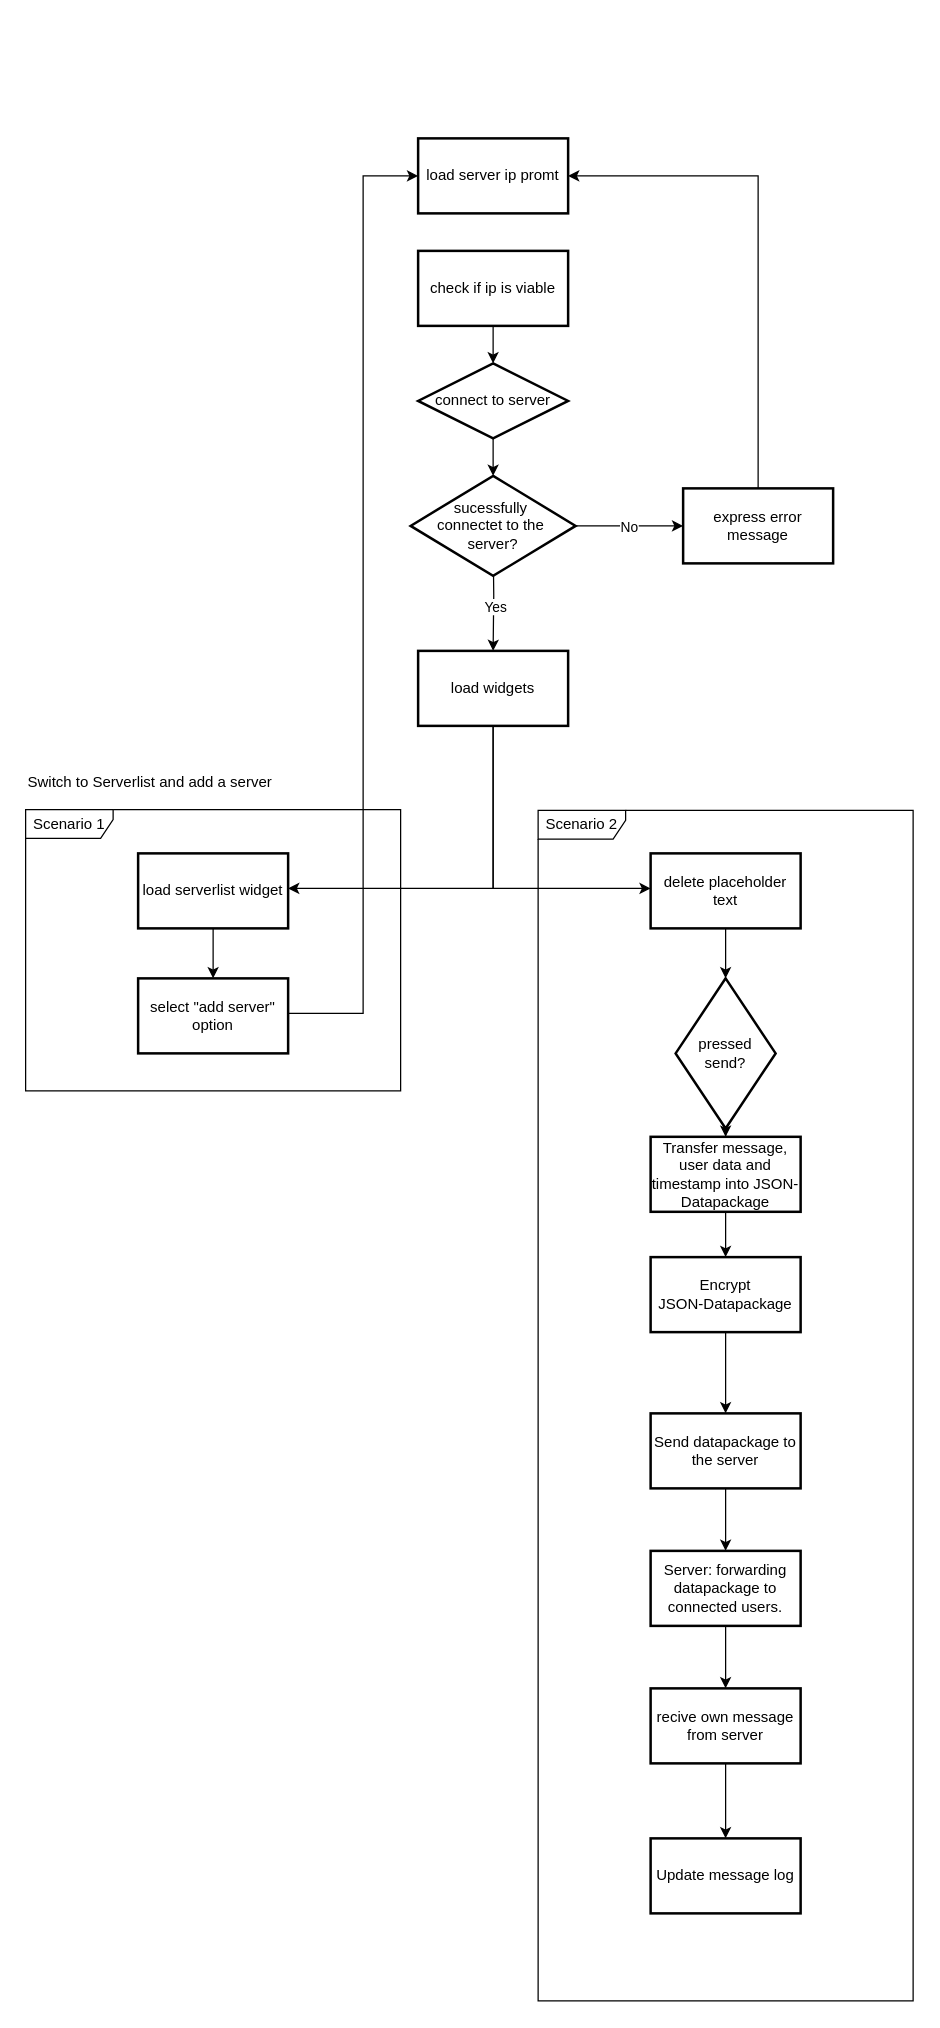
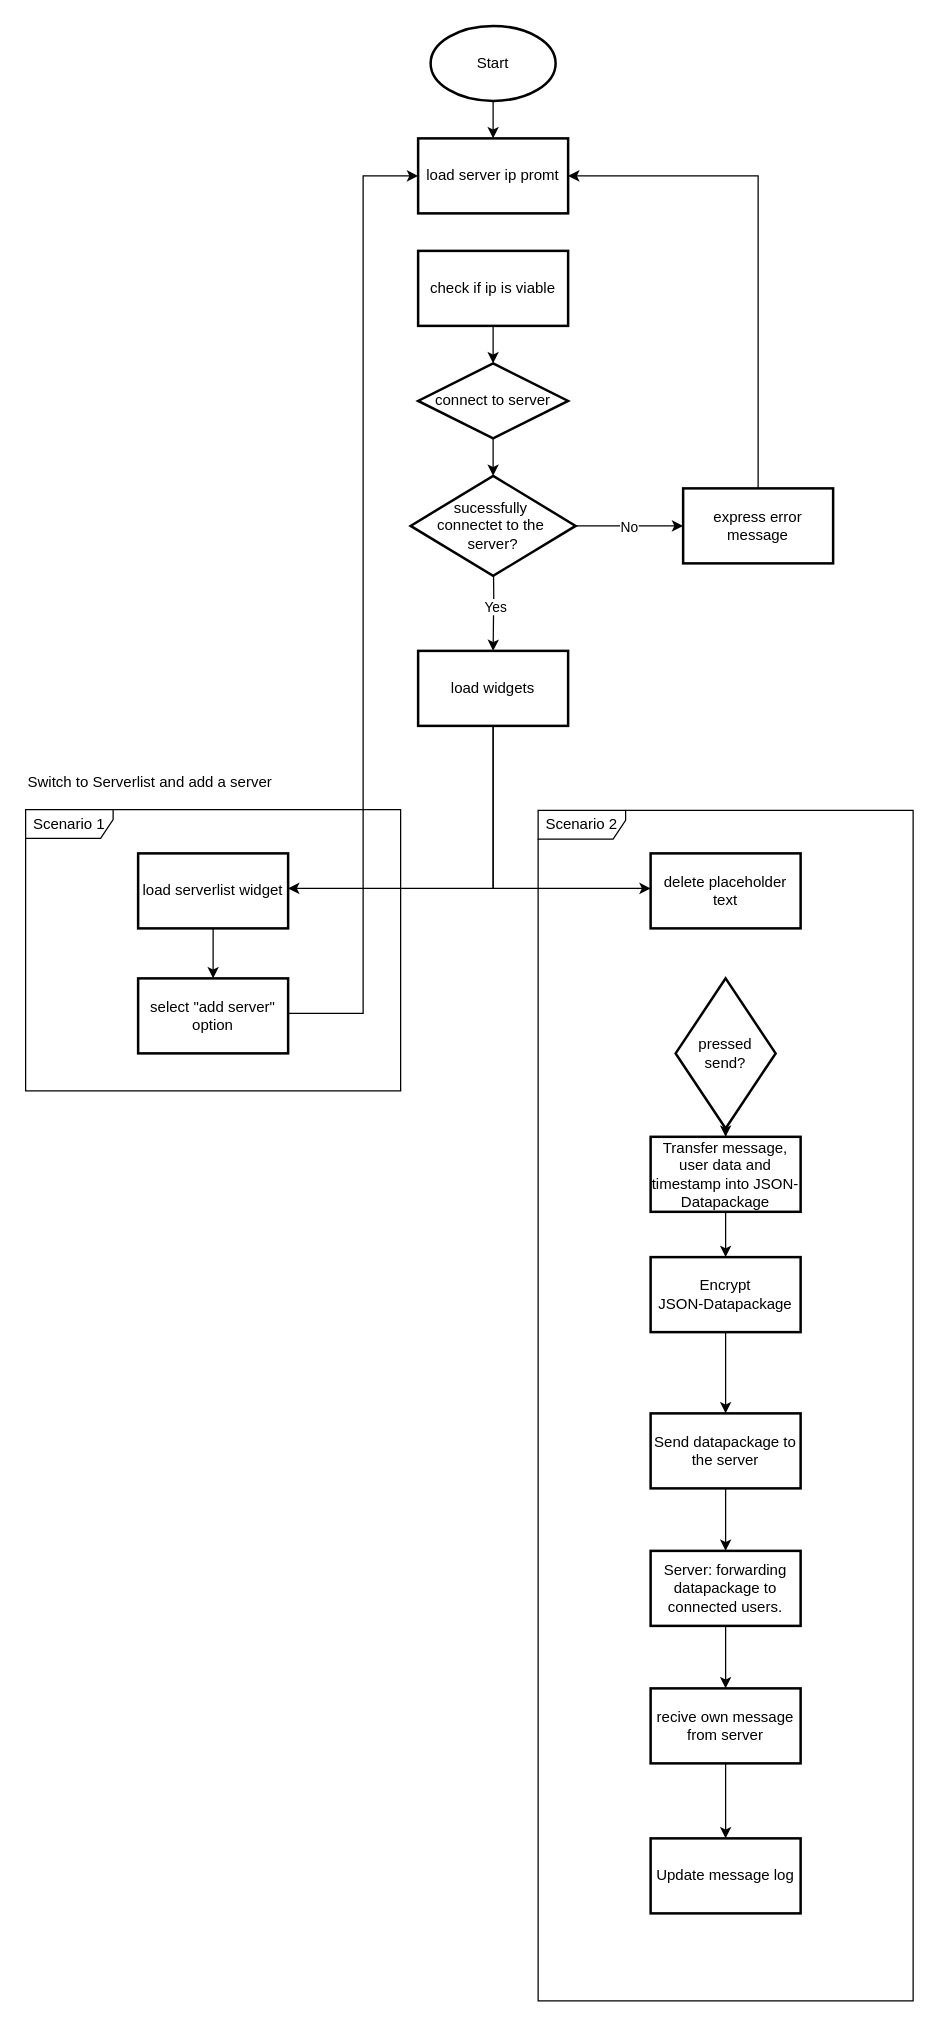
none -> (493, 63)
none -> (493, 124)
(726, 949) -> none
